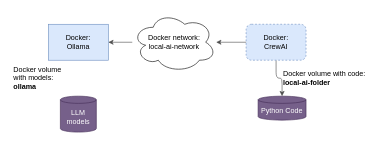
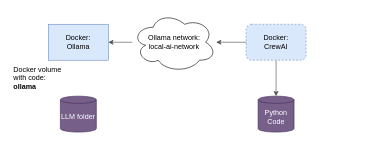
(174, 42) -> (174, 42)
(40, 78) -> (40, 78)
(324, 78) -> none
(282, 108) -> (276, 114)
(78, 117) -> (78, 117)
